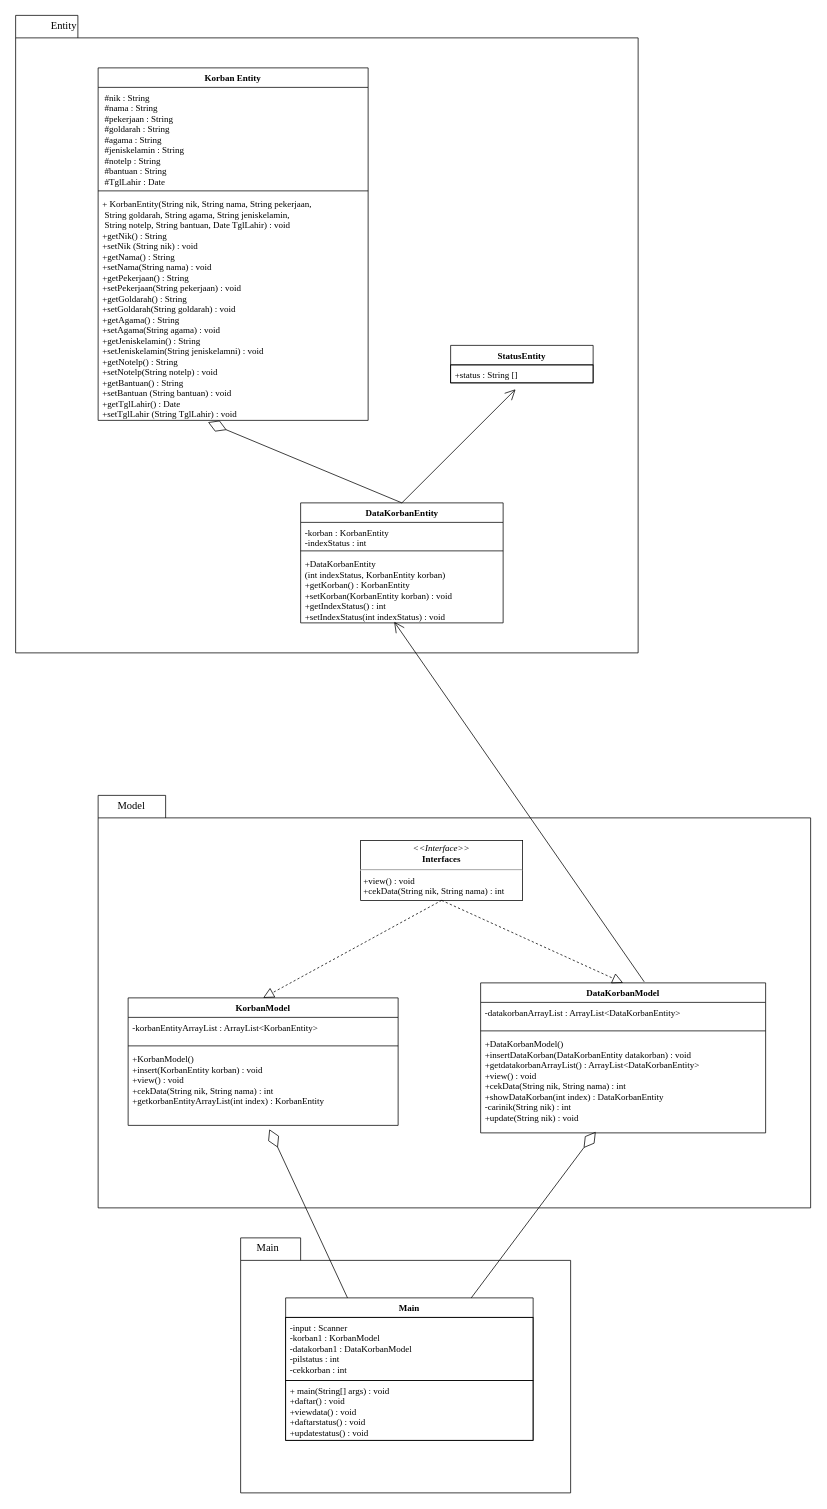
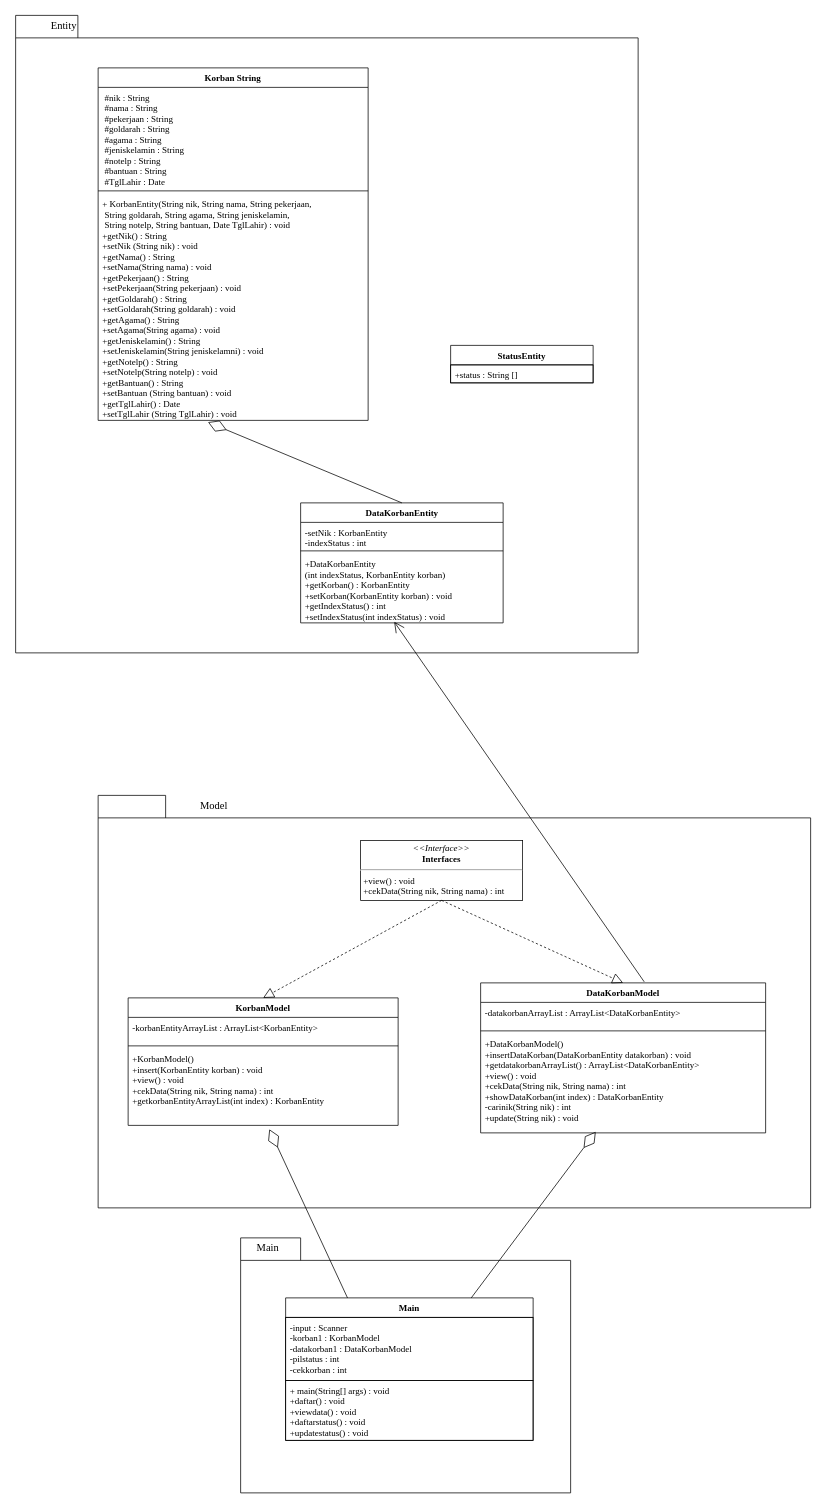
(233, 78) -> (233, 78)
(458, 447) -> none
(355, 533) -> (354, 533)
(131, 807) -> (213, 807)
